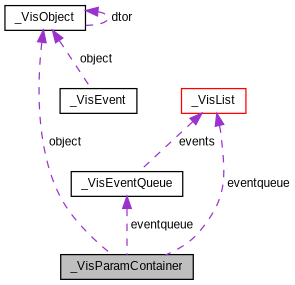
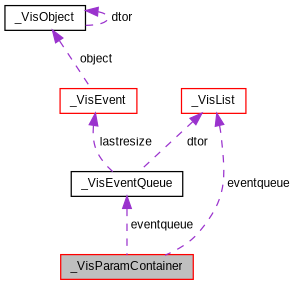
(98, 101) -> (98, 101)
(196, 142) -> (196, 142)
none -> (97, 151)
(47, 160) -> none
(127, 267) -> (127, 267)
